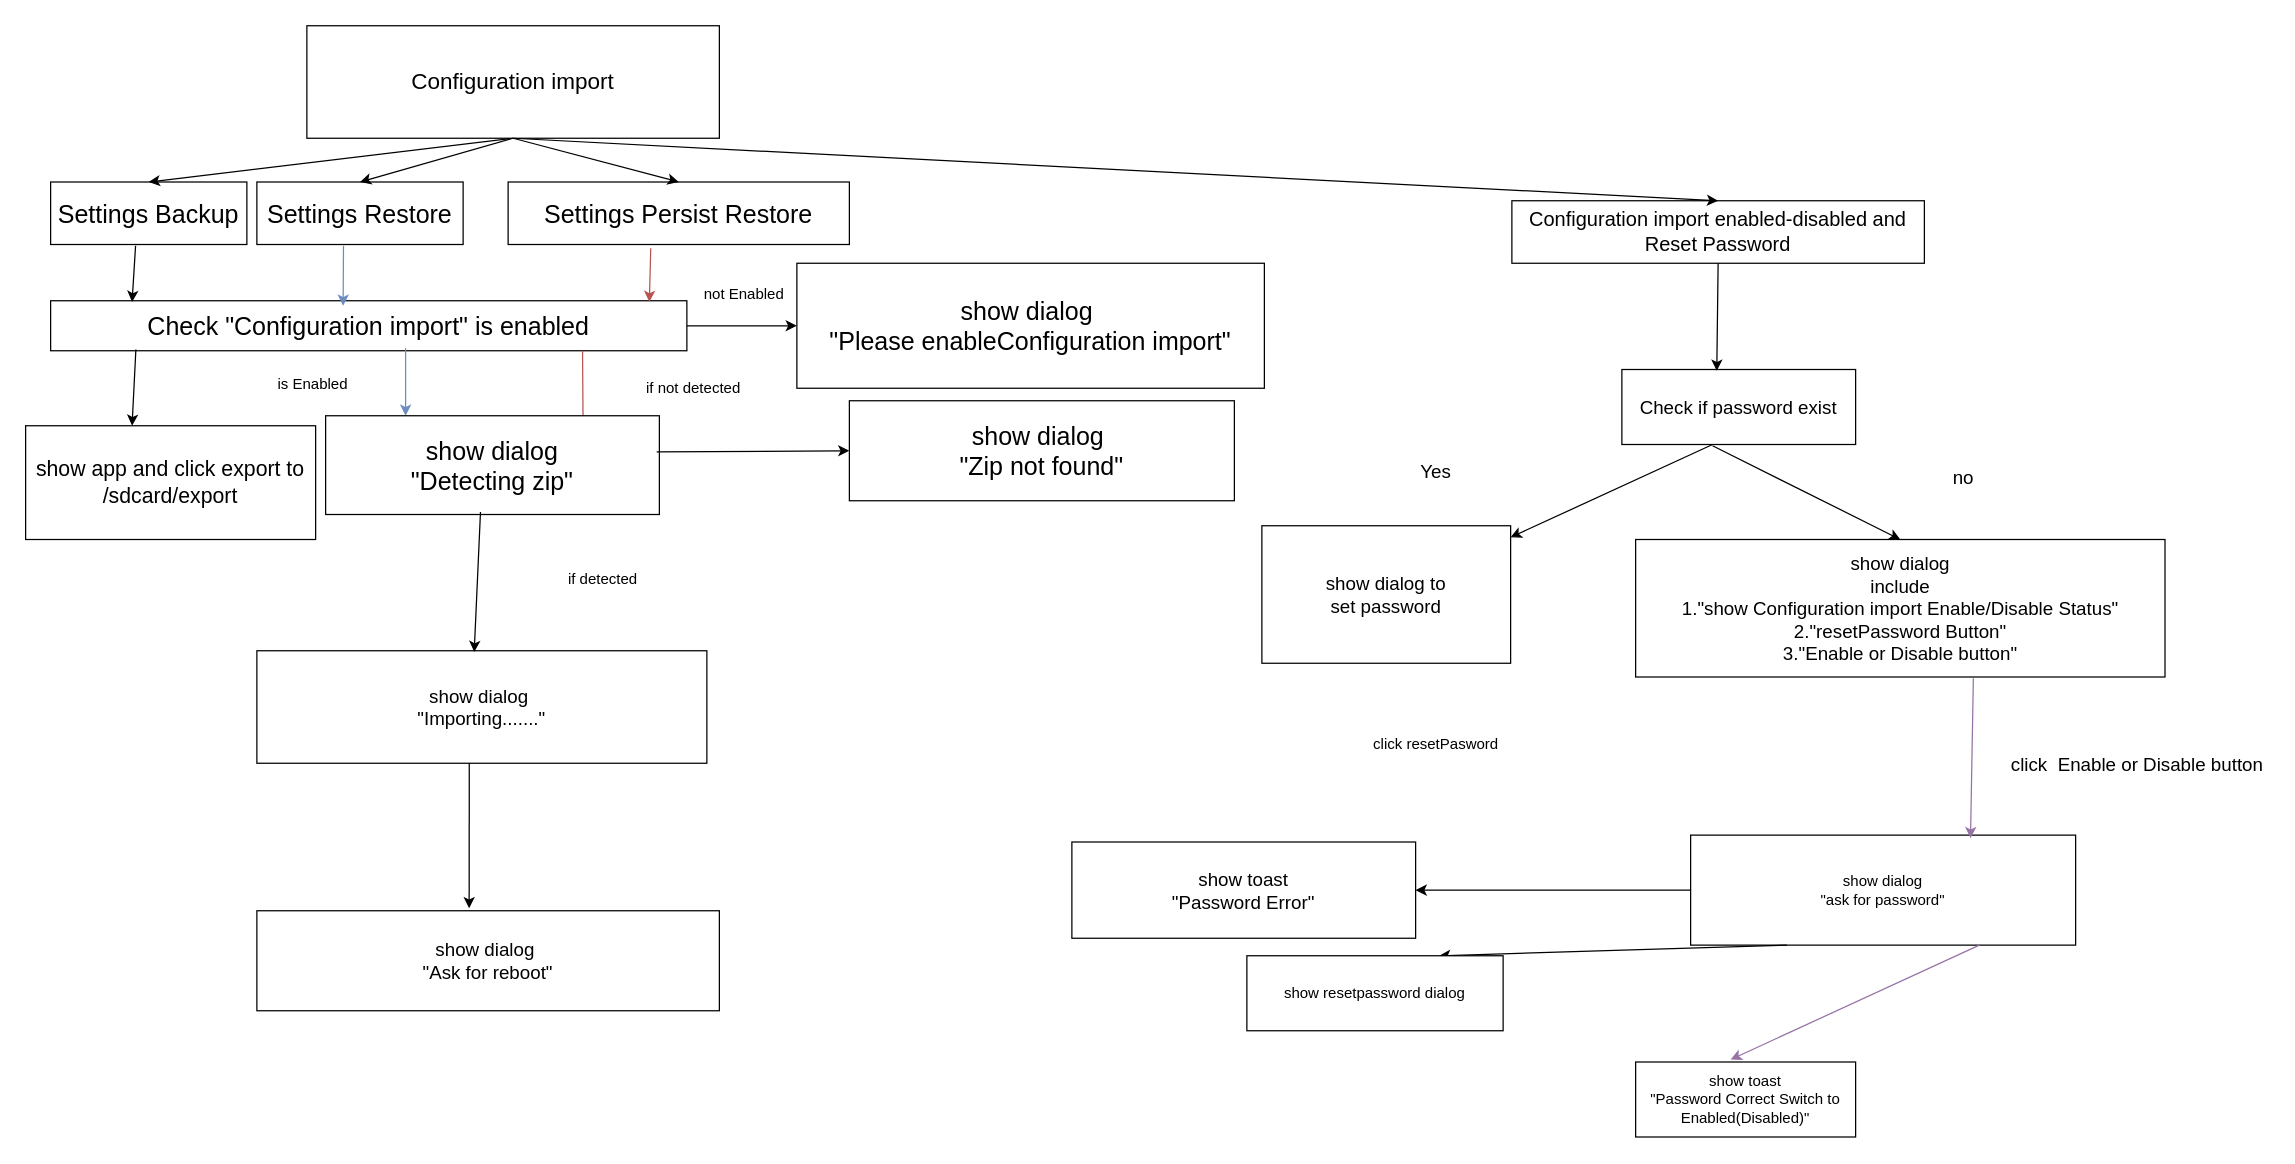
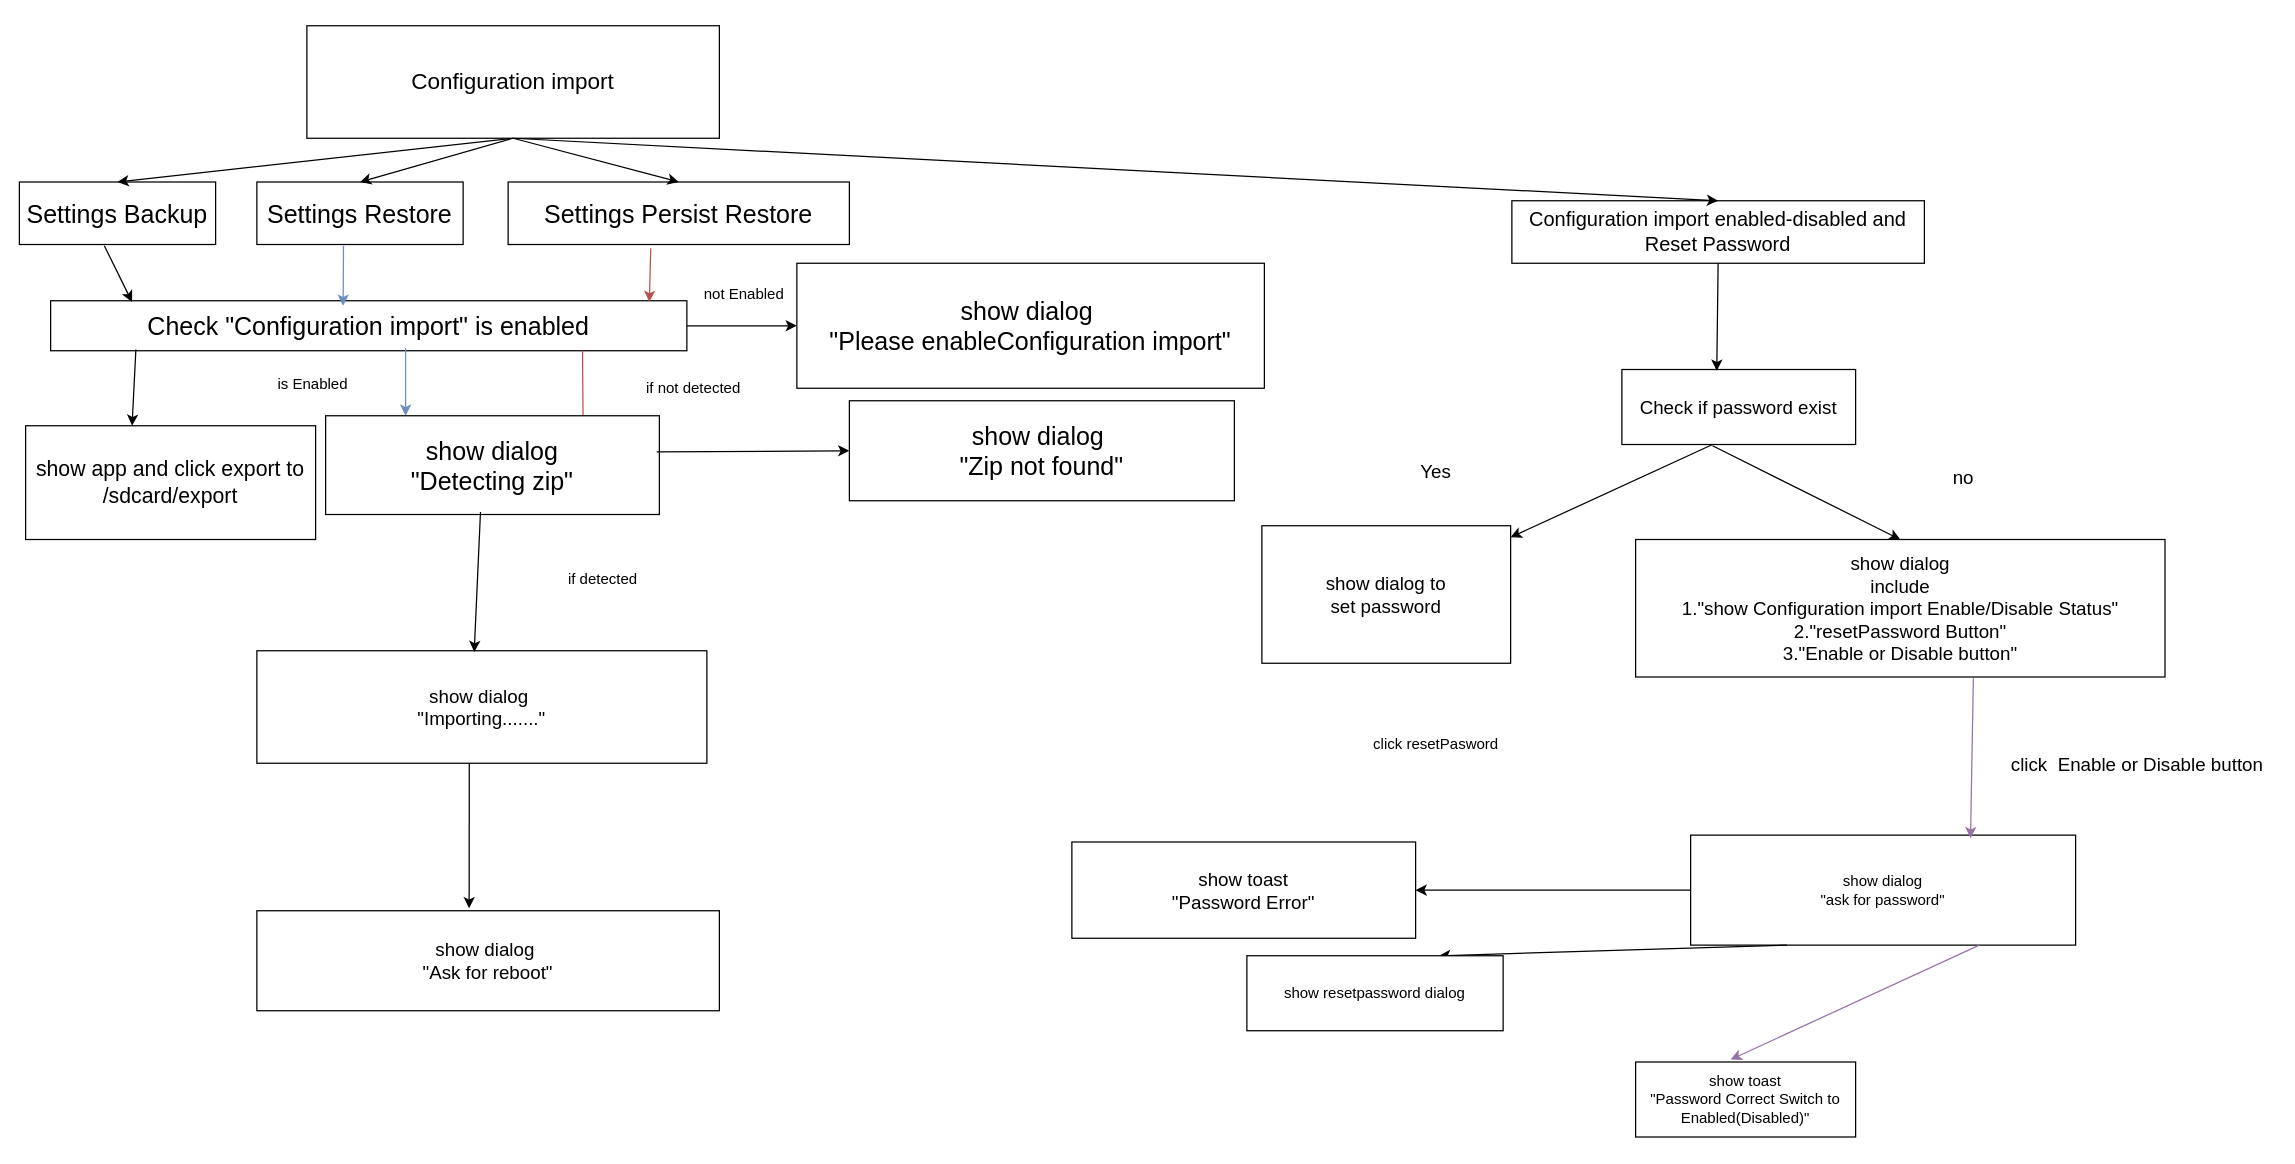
(149, 213) -> (118, 213)
